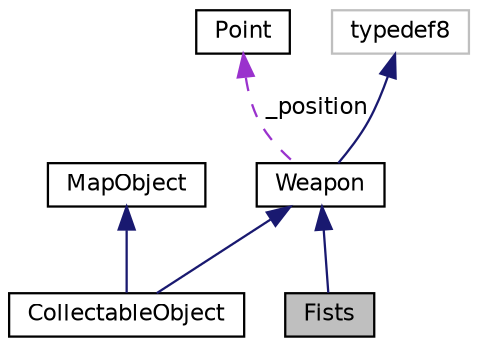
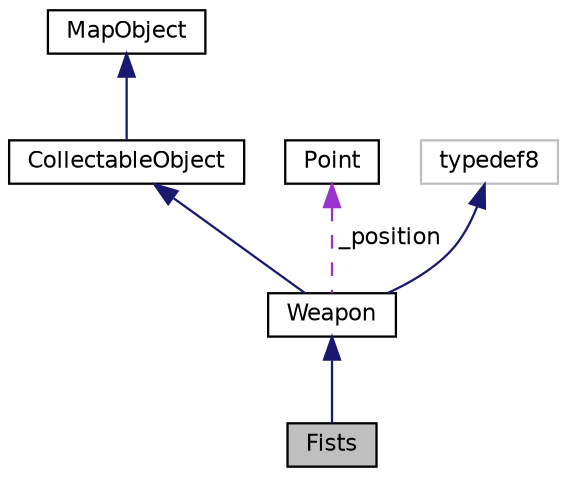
(214, 256) -> (239, 246)
